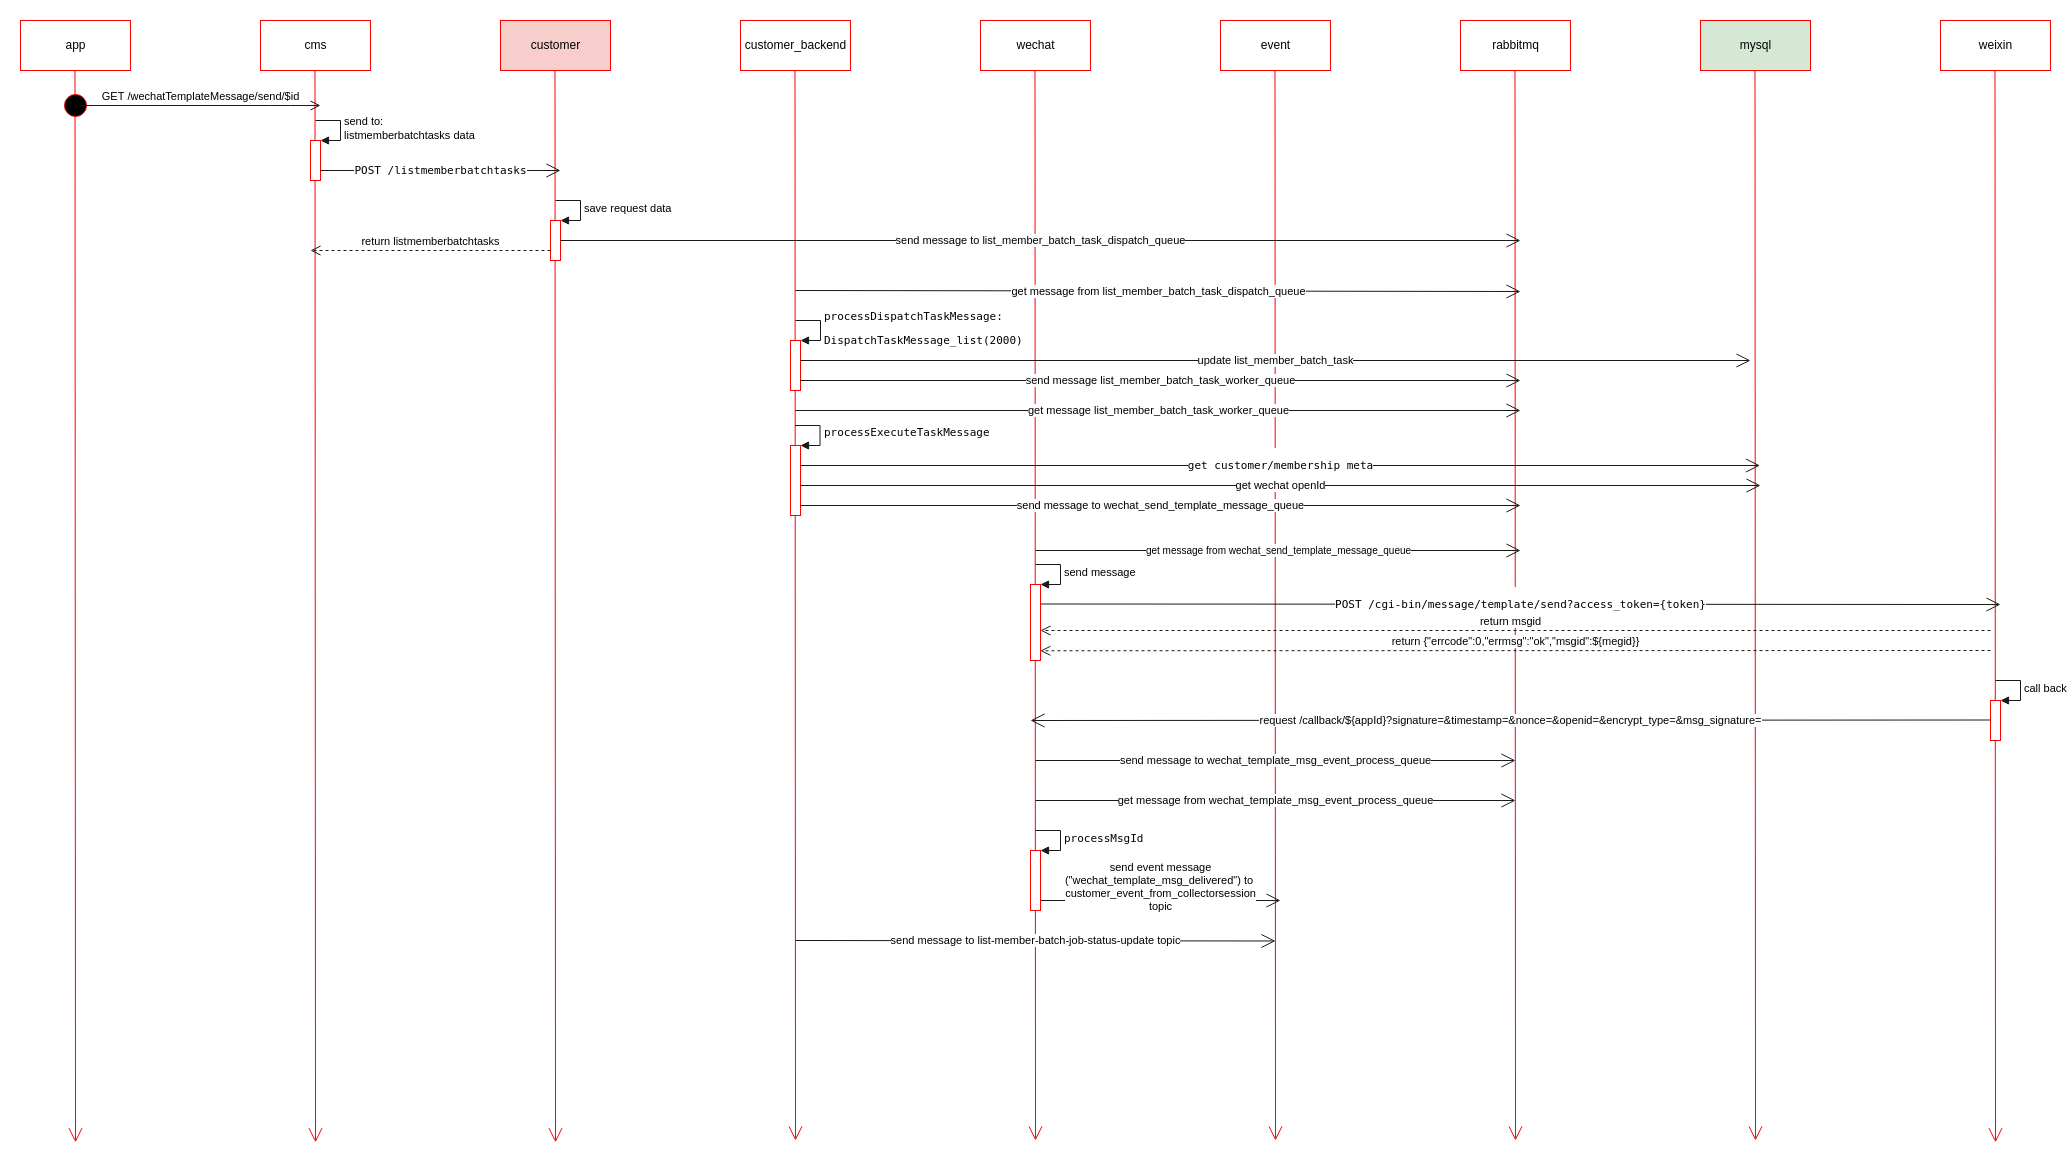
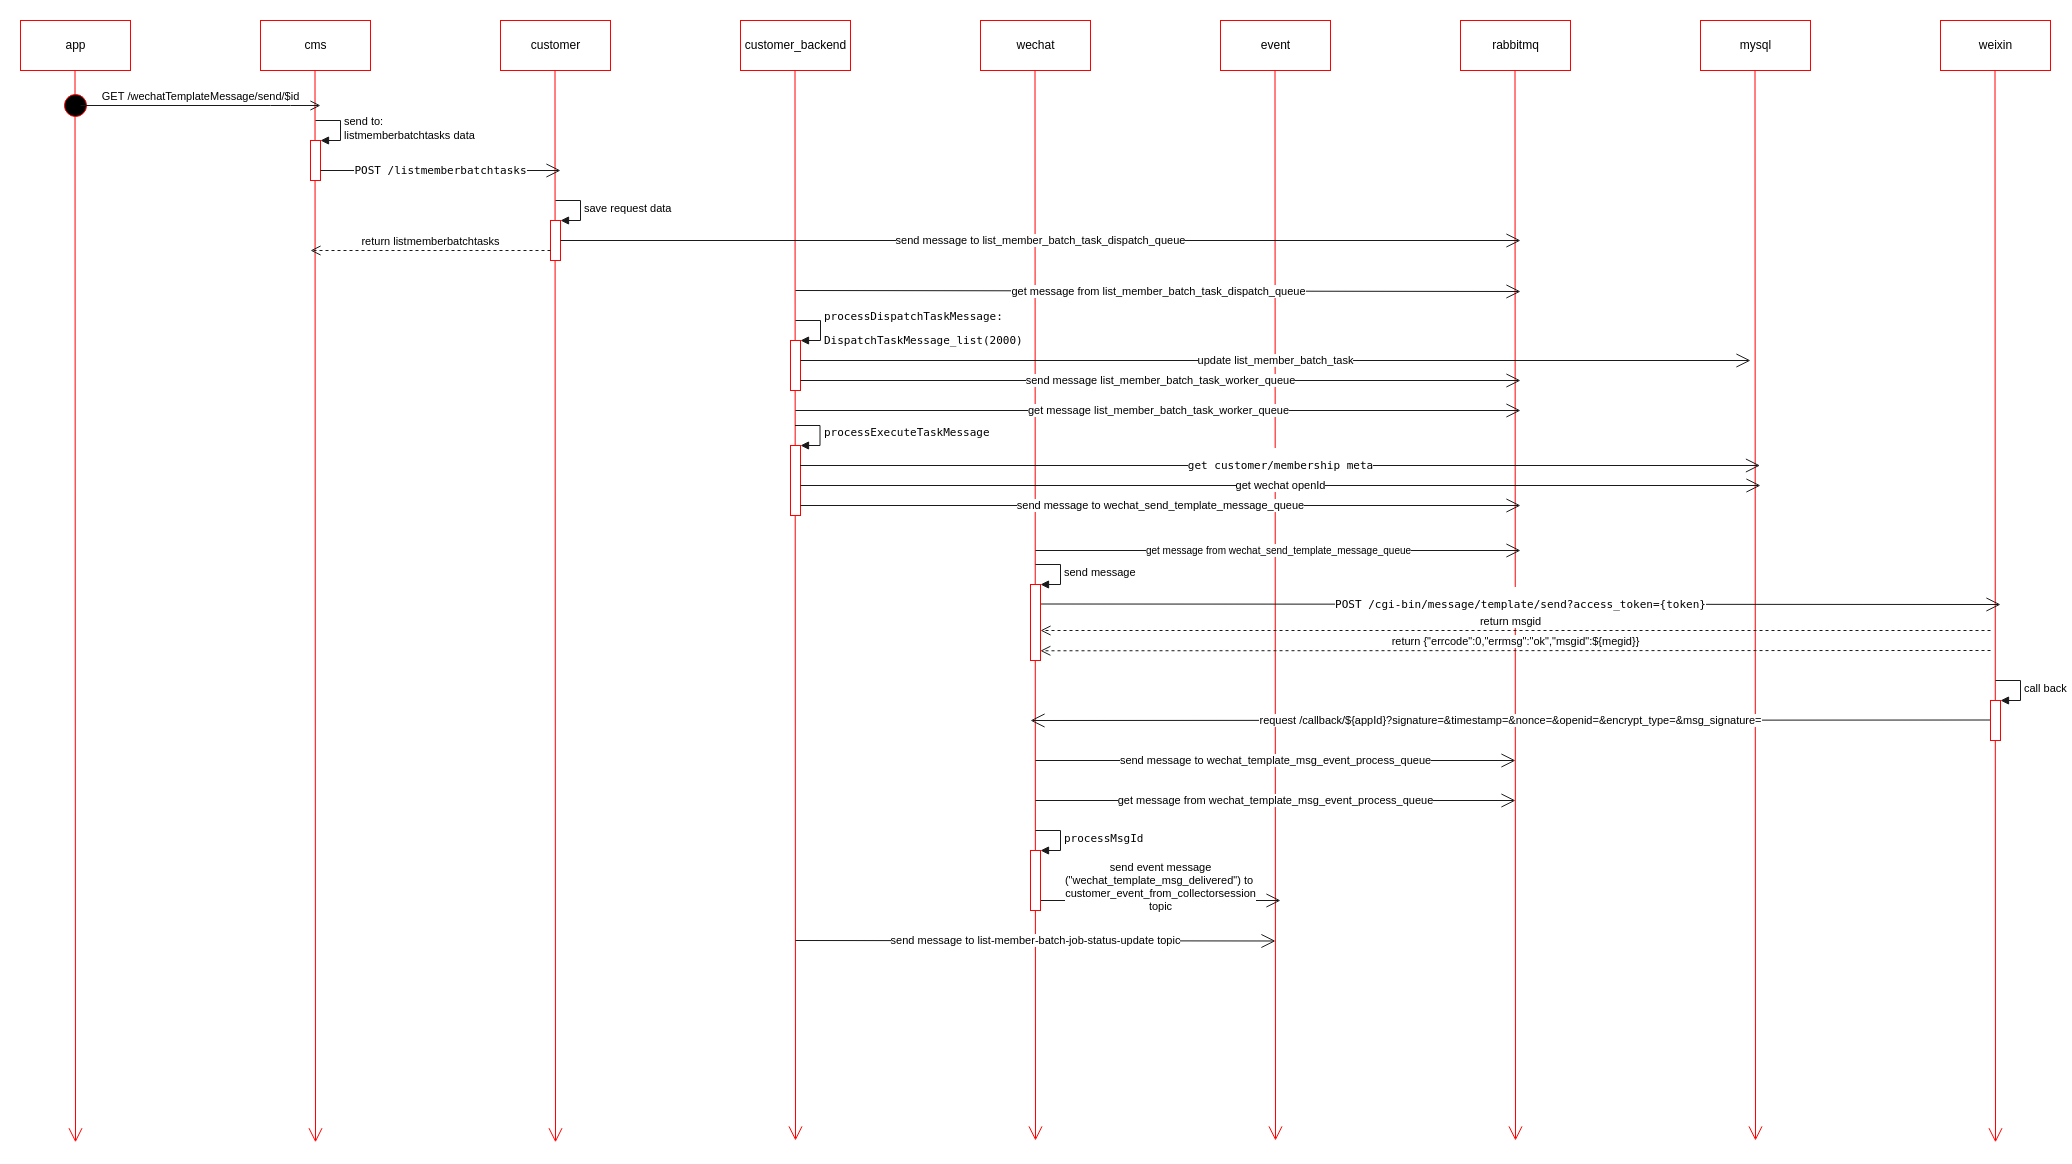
(556, 46) -> (556, 46)
(1756, 46) -> (1756, 46)
